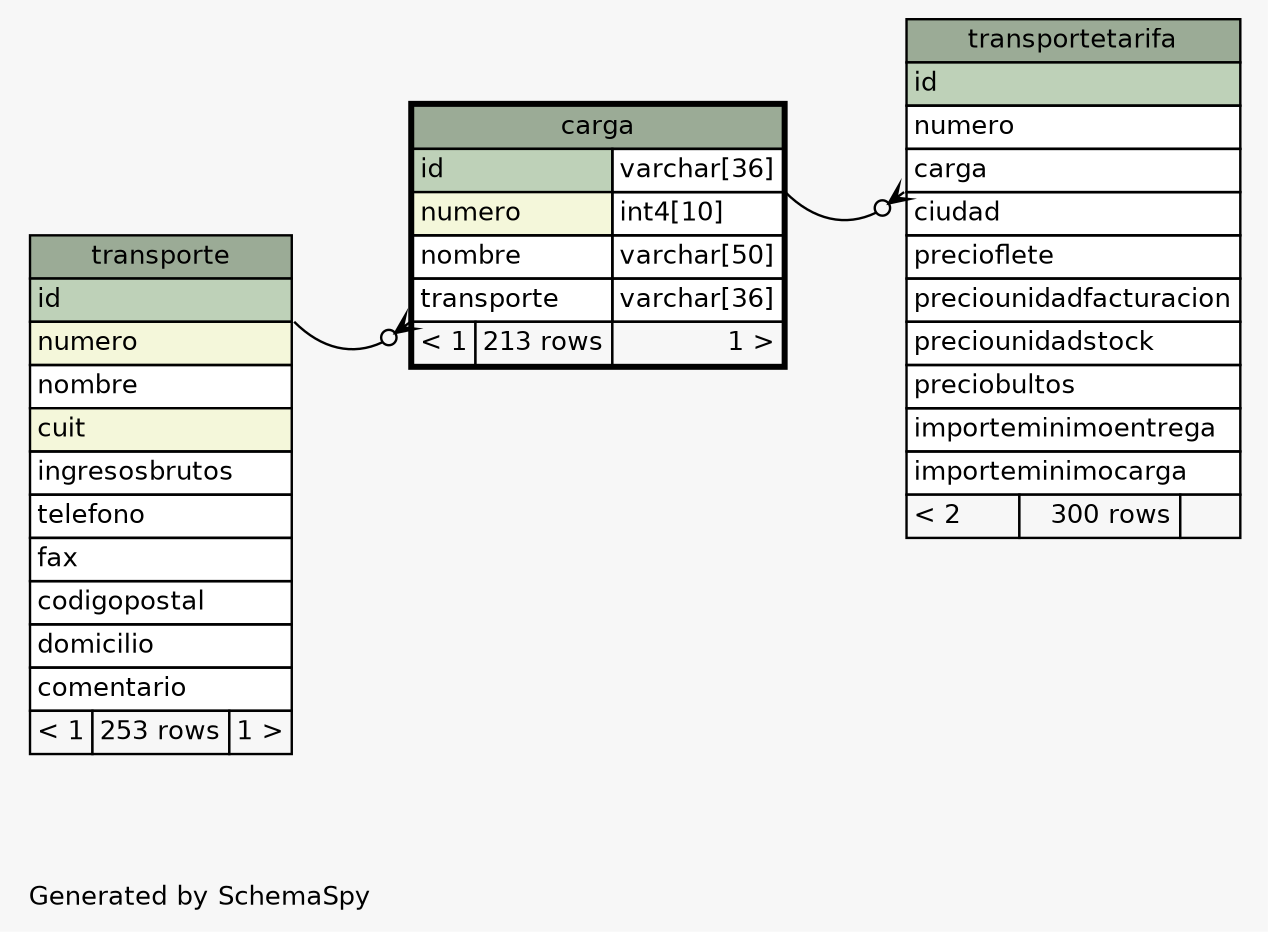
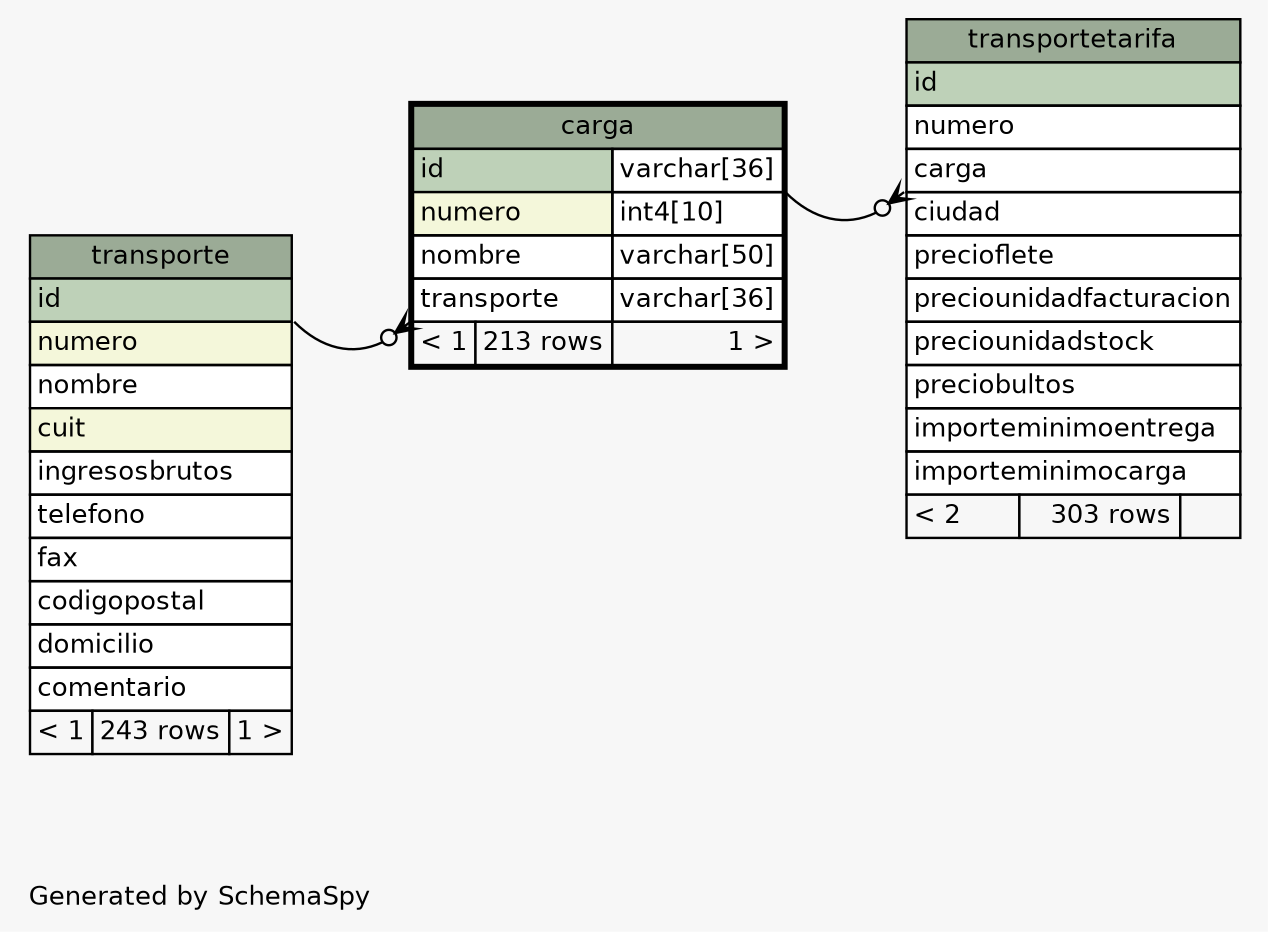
(1112, 515) -> (1112, 515)
(161, 731) -> (161, 731)
